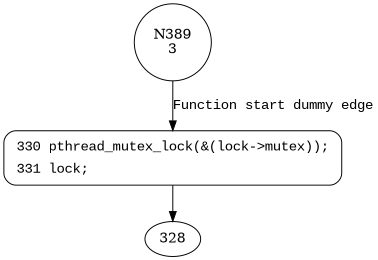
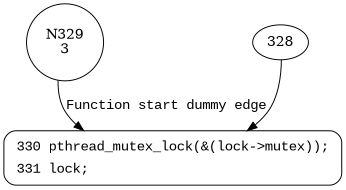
(173, 42) -> (65, 42)
(173, 198) -> (276, 96)
